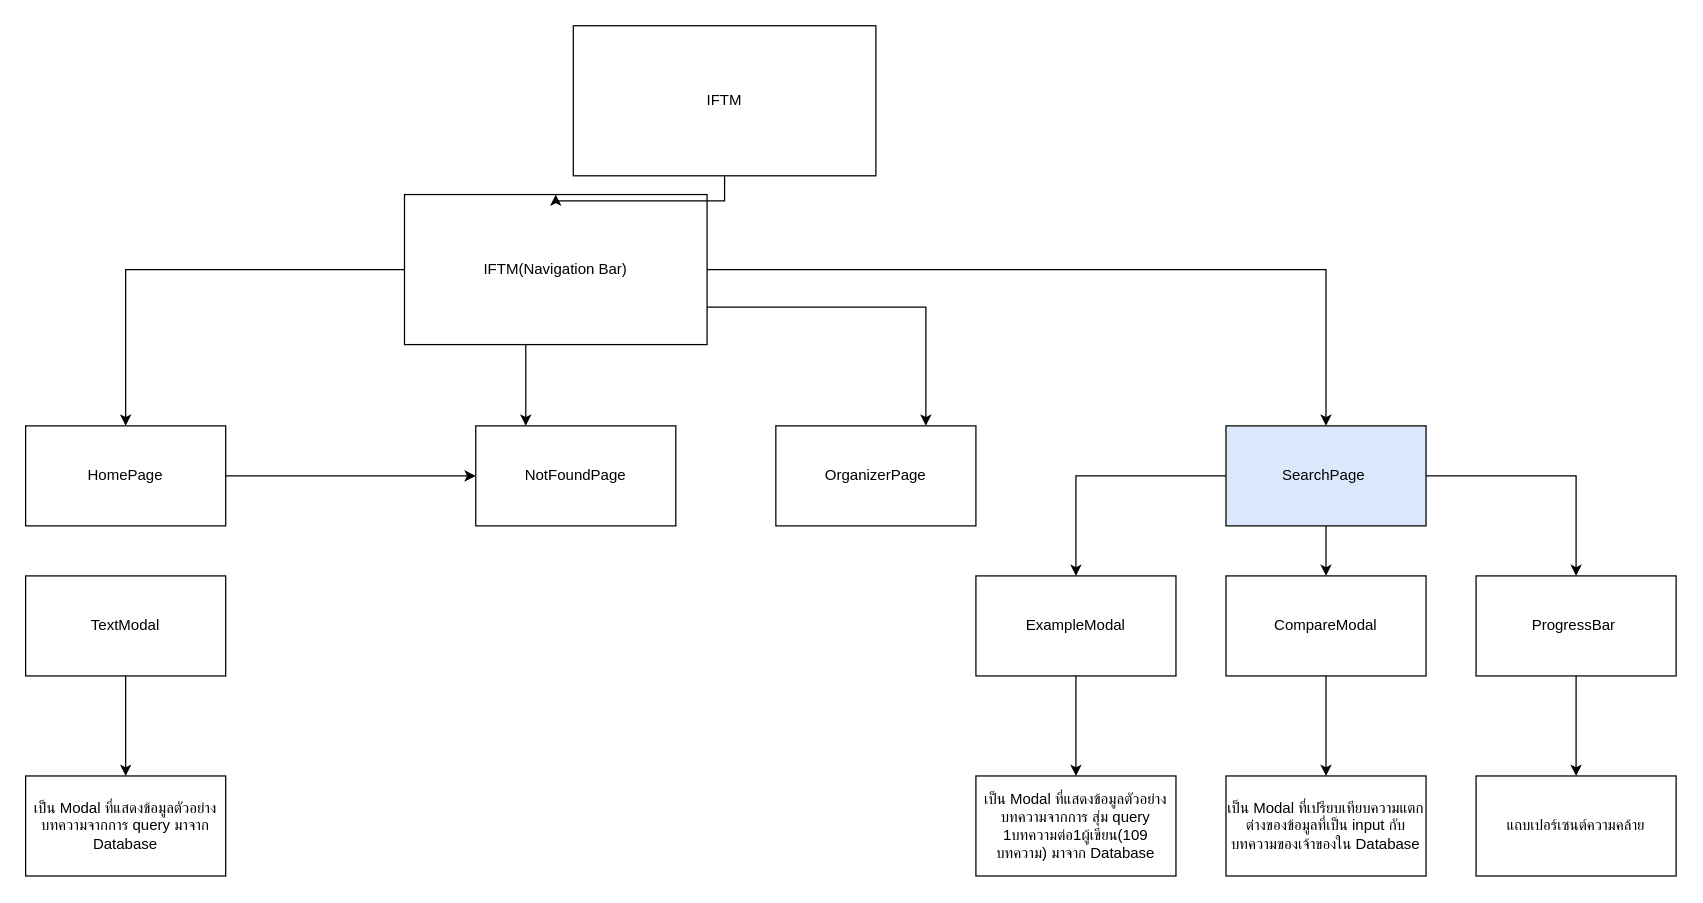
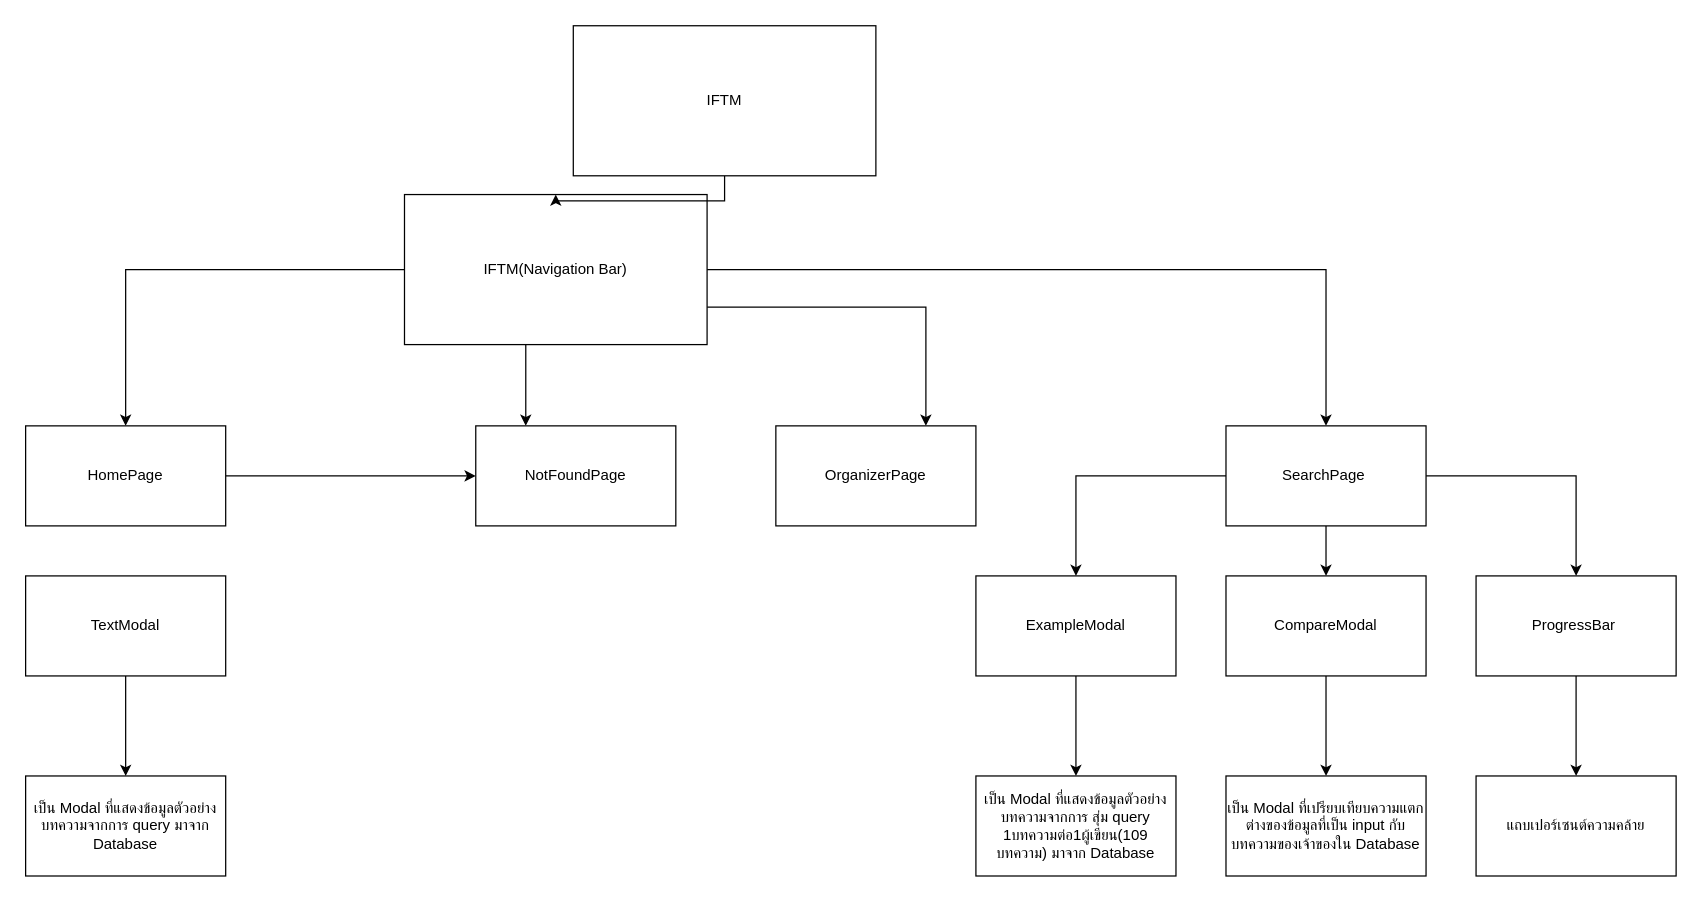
(1326, 476) -> (1326, 476)
